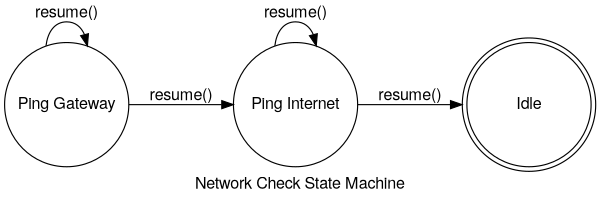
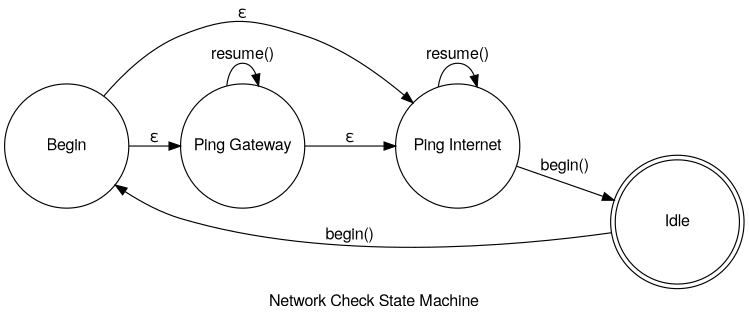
(181, 96) -> (350, 137)
(410, 96) -> (565, 166)
none -> (67, 146)
